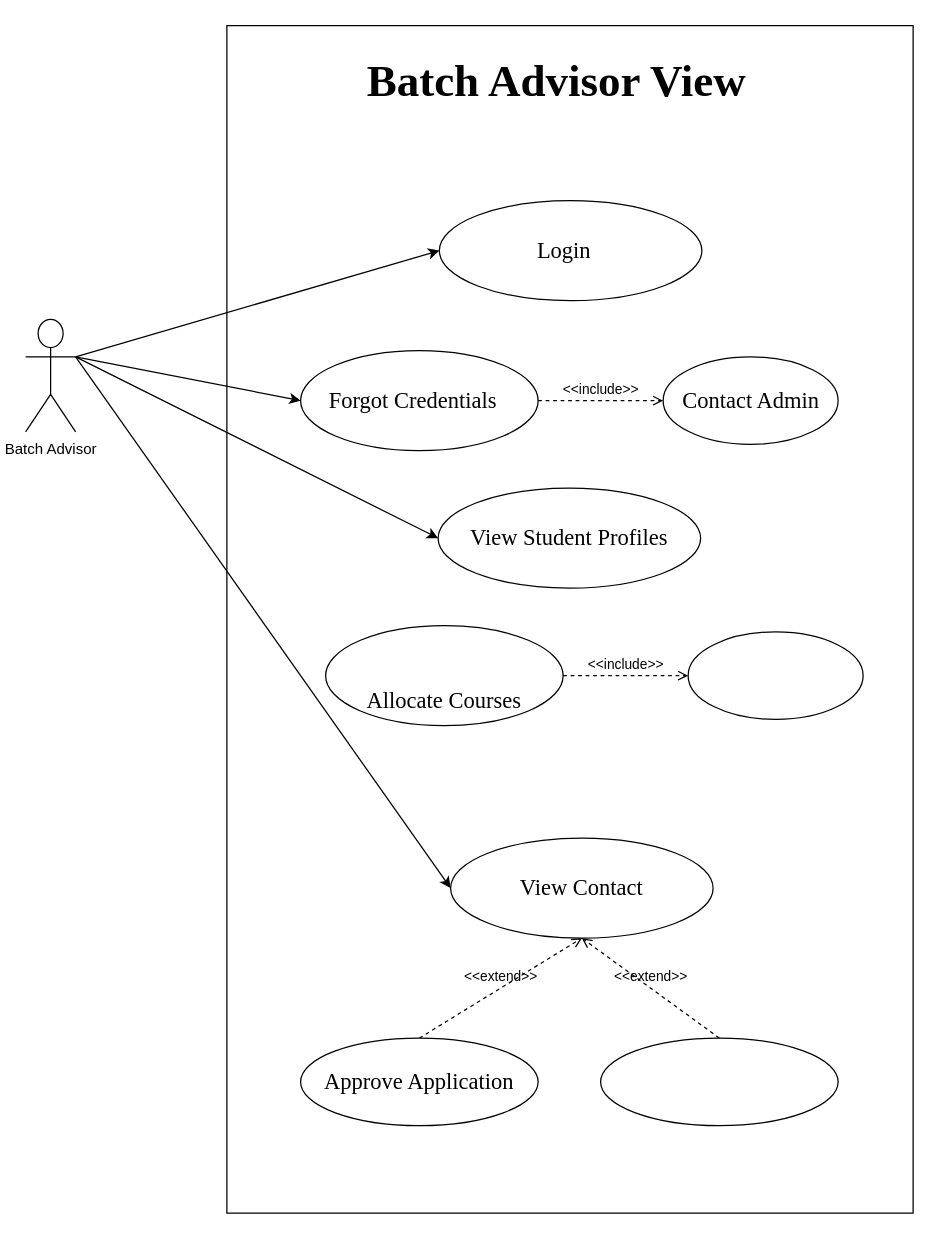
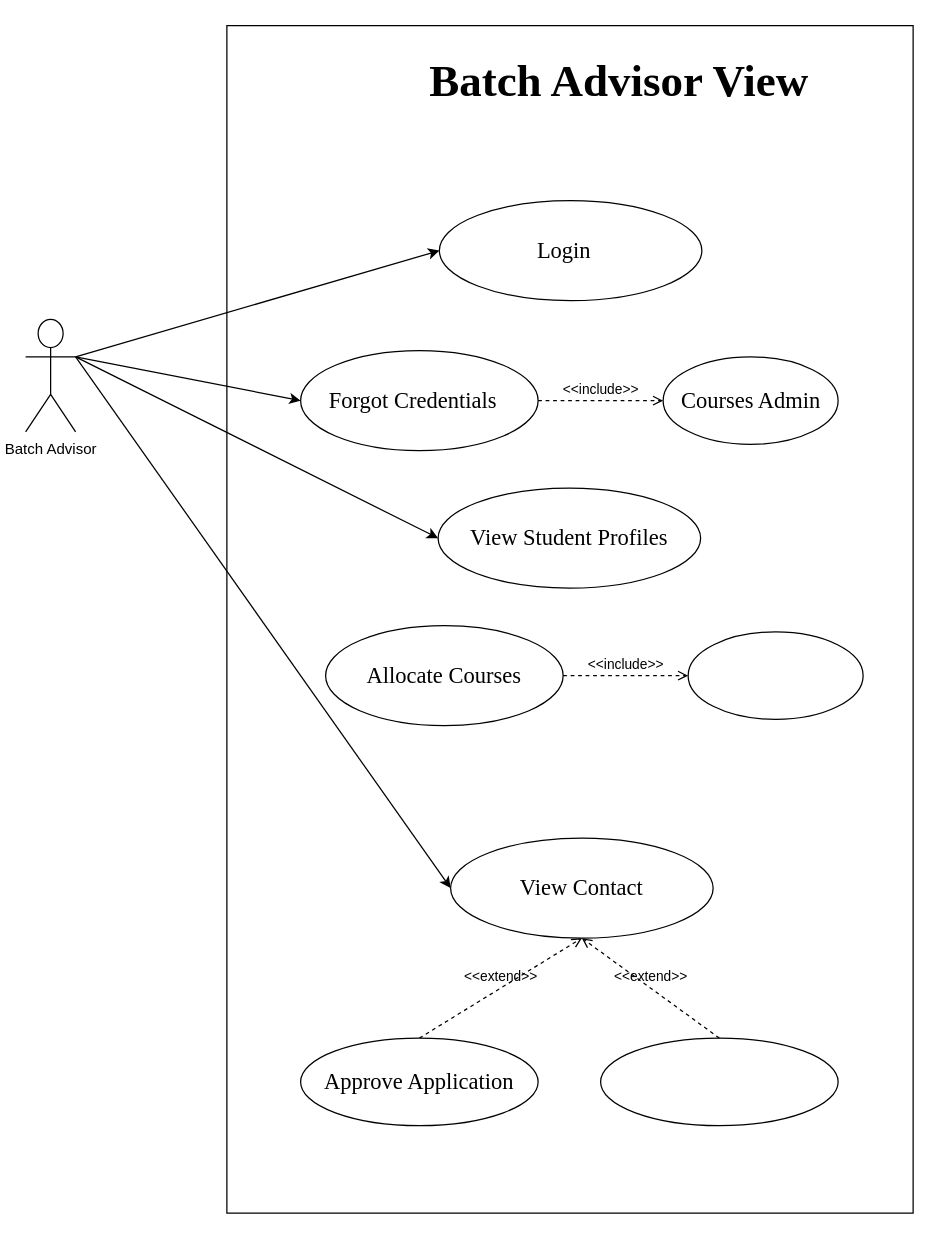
(557, 82) -> (619, 82)
(751, 401) -> (751, 401)
(444, 701) -> (444, 676)
